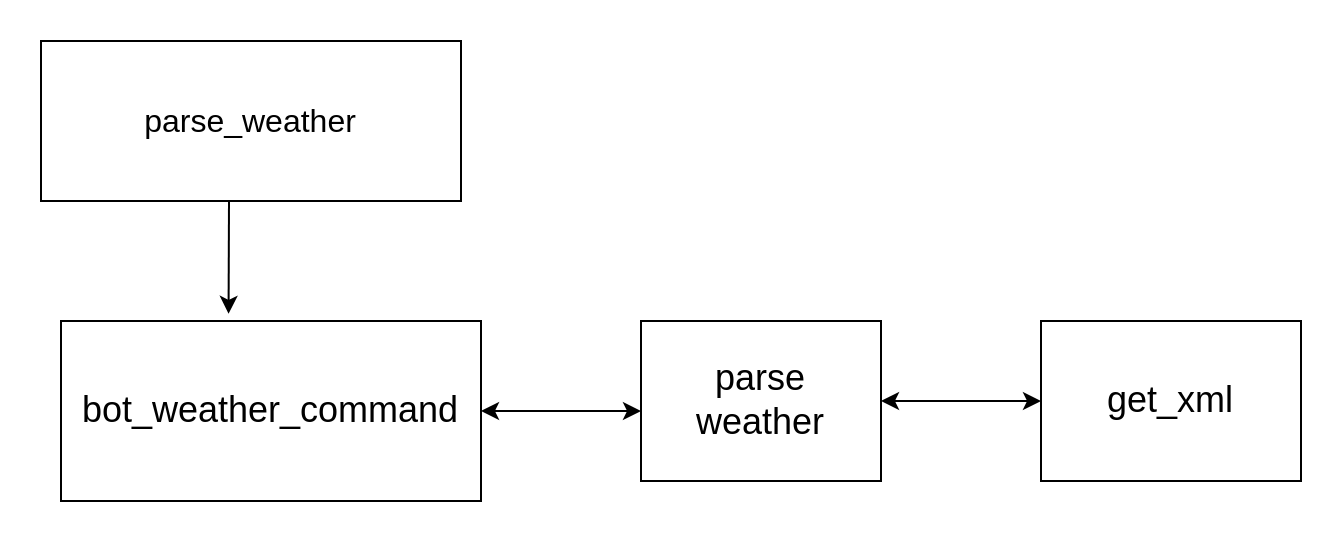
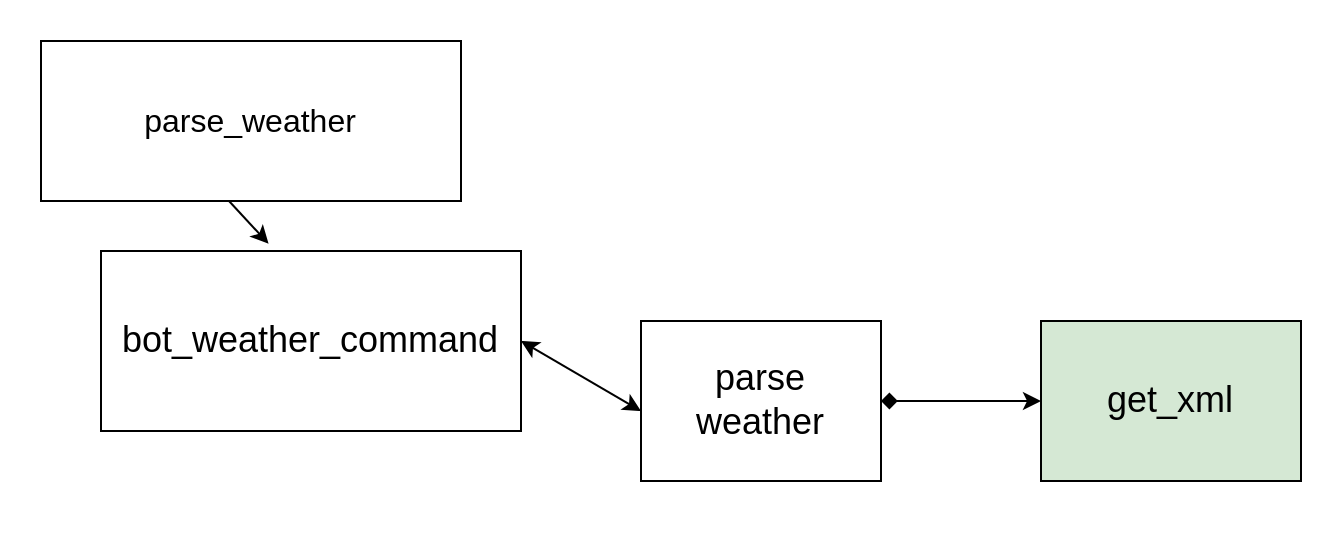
(896, 401) -> (897, 401)
(1171, 401) -> (1171, 401)
(271, 411) -> (311, 341)
